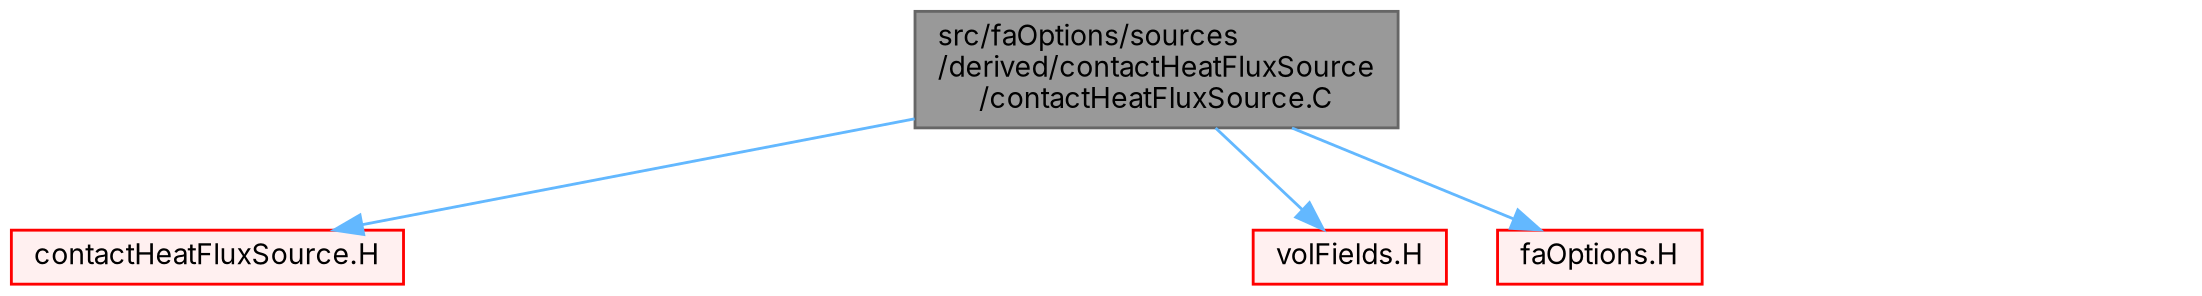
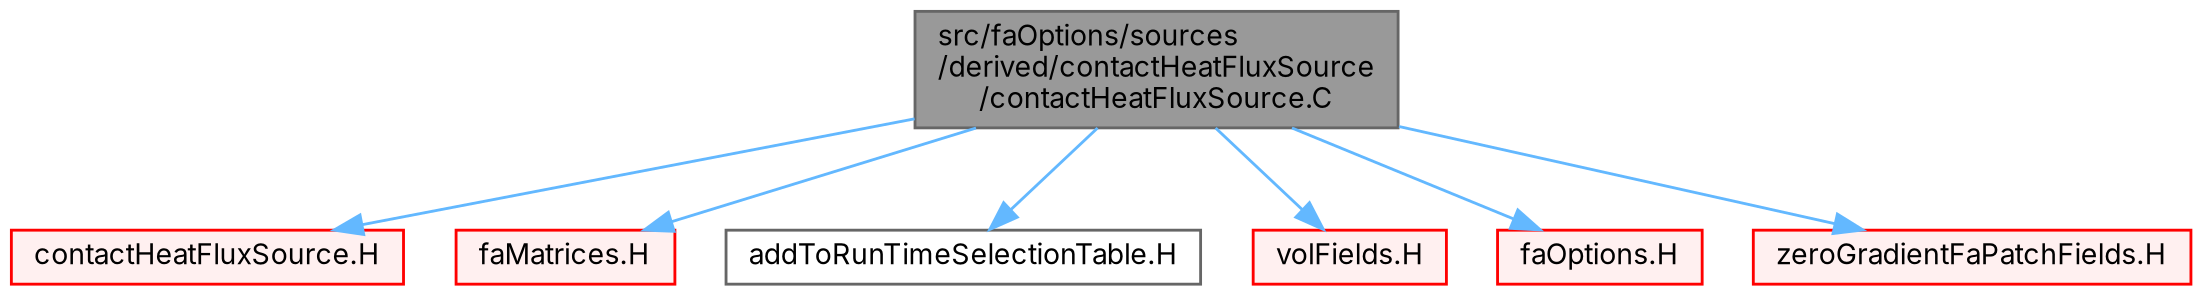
none -> (565, 257)
none -> (963, 257)
none -> (1972, 257)
